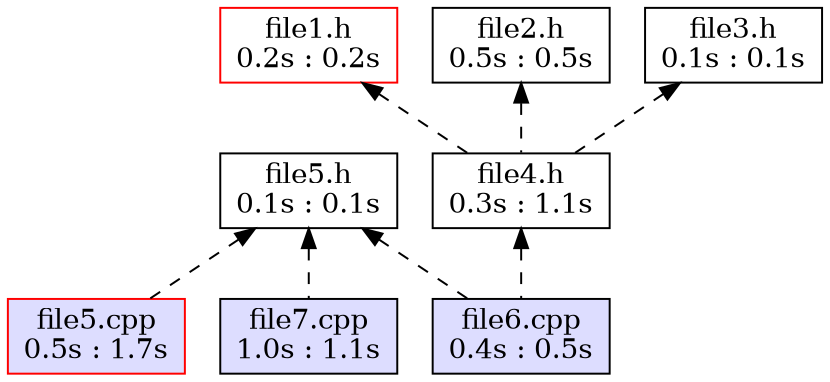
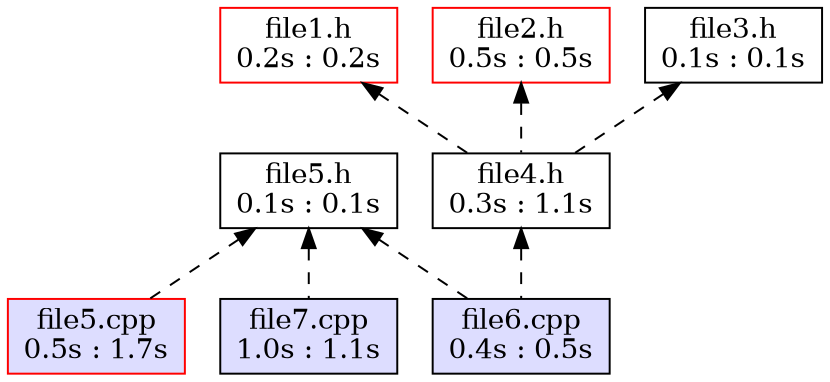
(521, 45) -> (521, 45)
